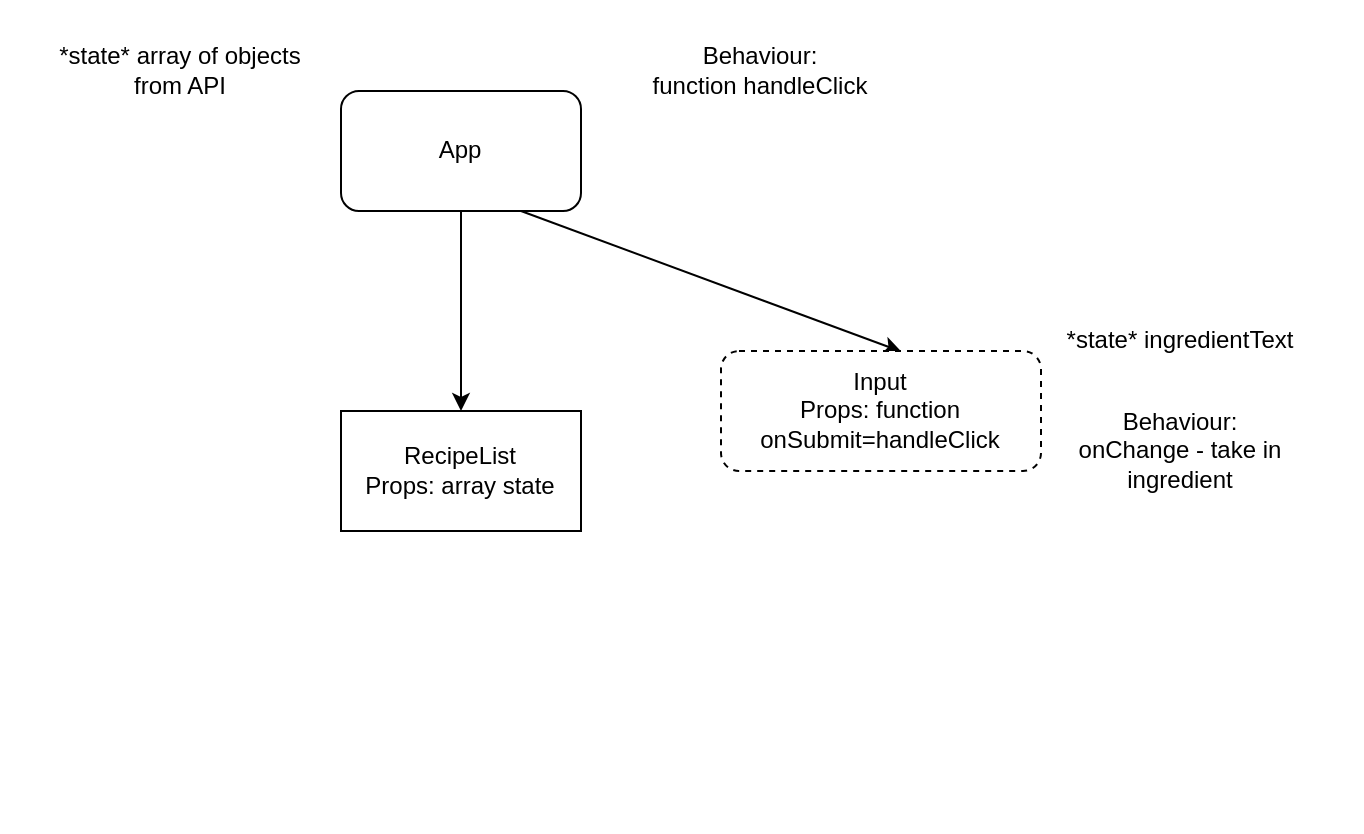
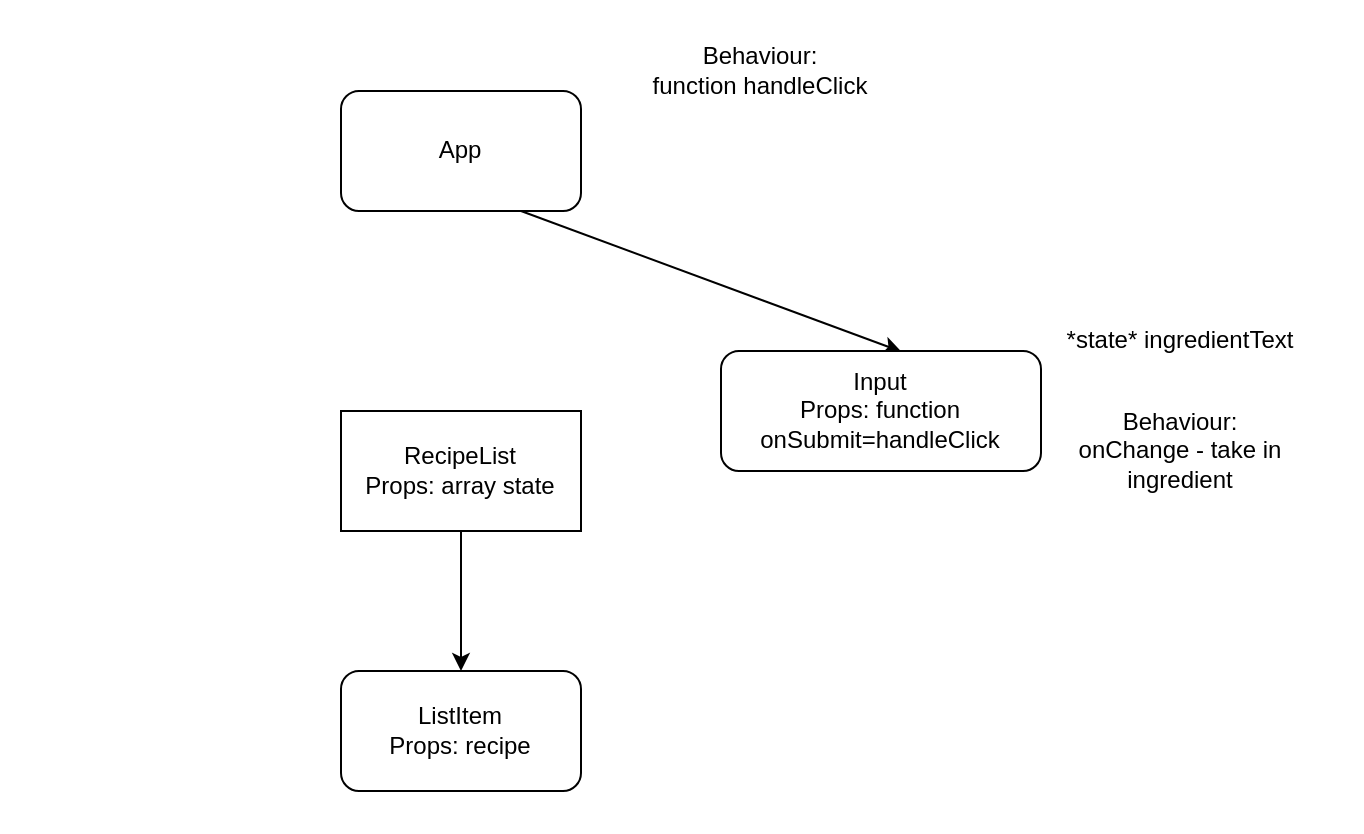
(181, 71) -> none
(461, 304) -> none
(881, 411) -> (881, 411)
none -> (461, 594)
none -> (461, 731)
